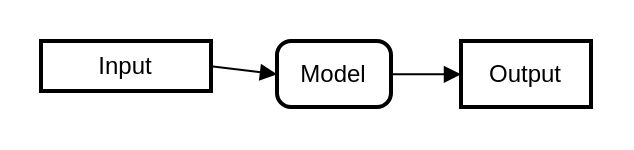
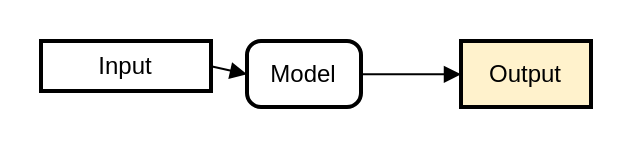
(334, 74) -> (304, 74)
(526, 74) -> (526, 74)
